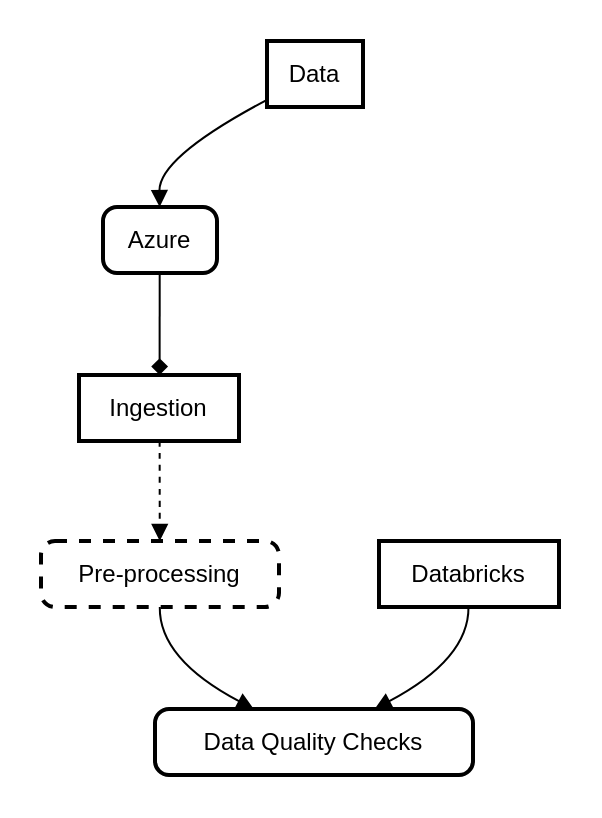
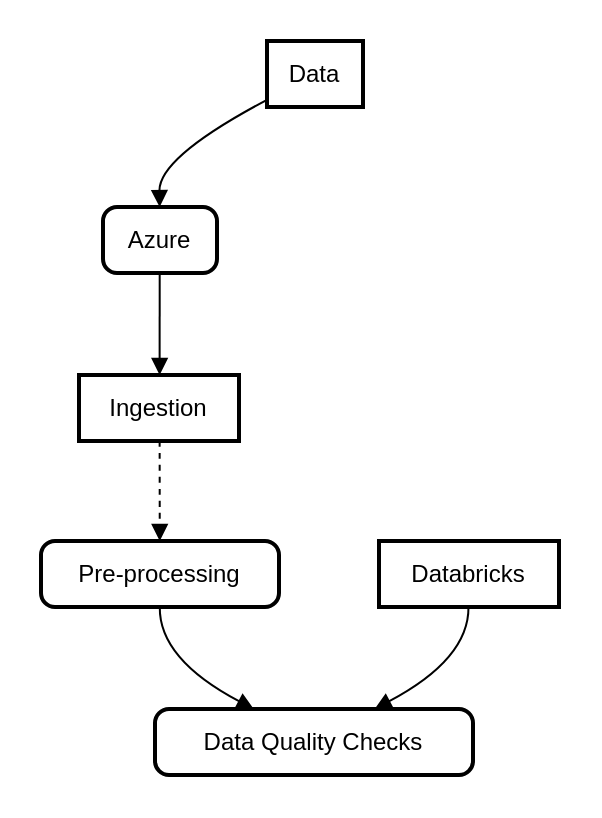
(160, 358) -> (160, 357)
(160, 574) -> (160, 574)
